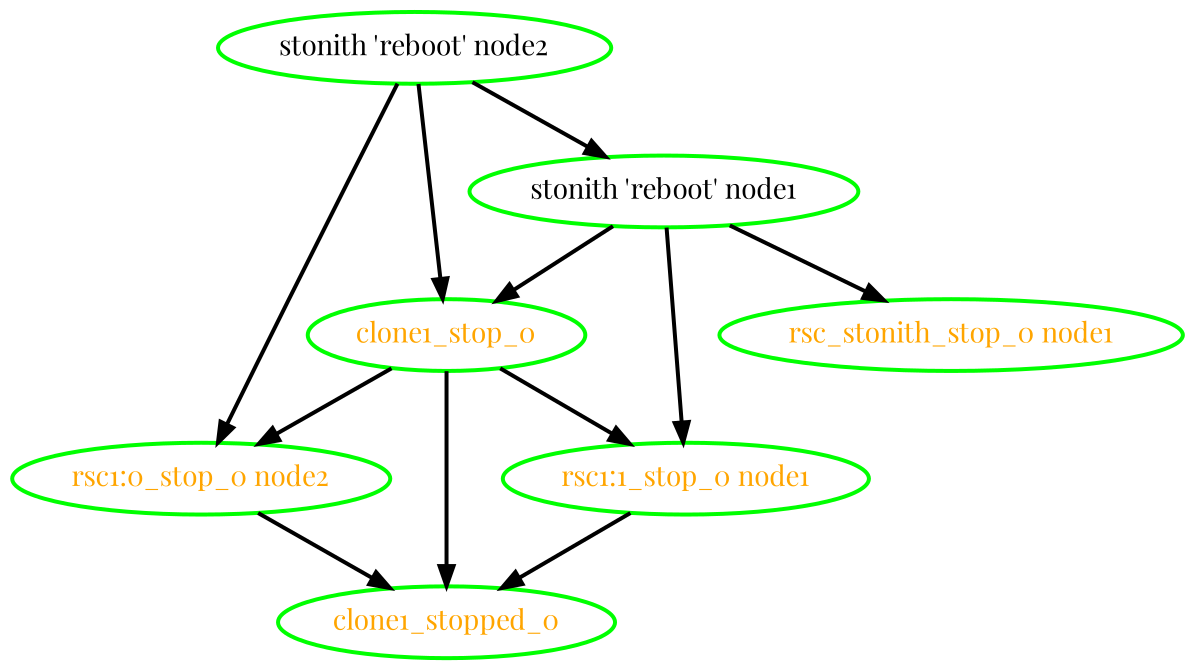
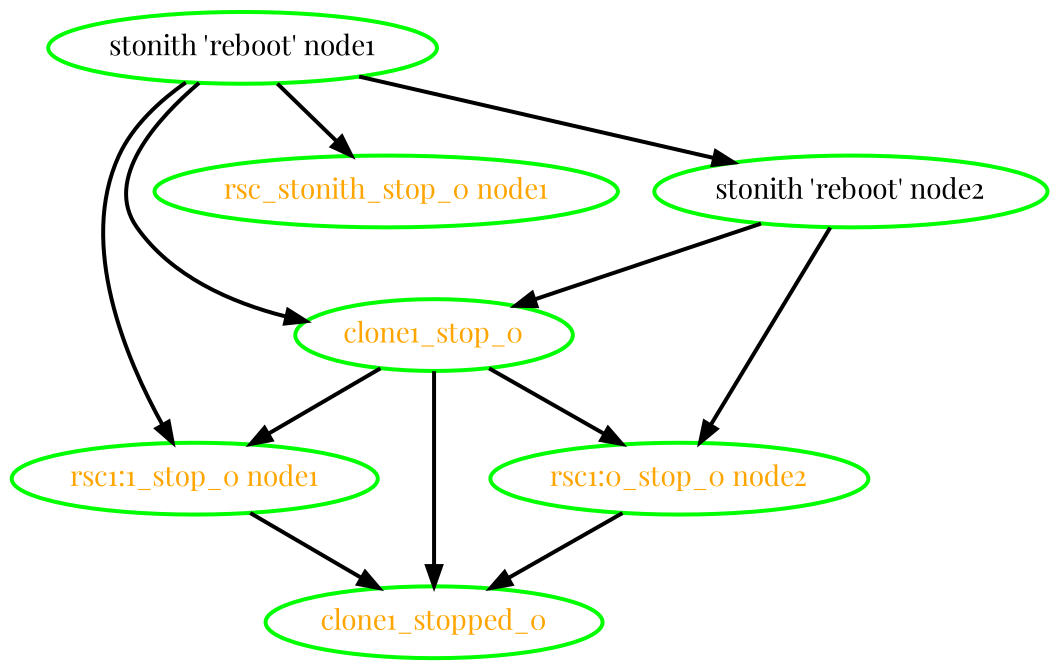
(530, 115) -> (537, 117)
